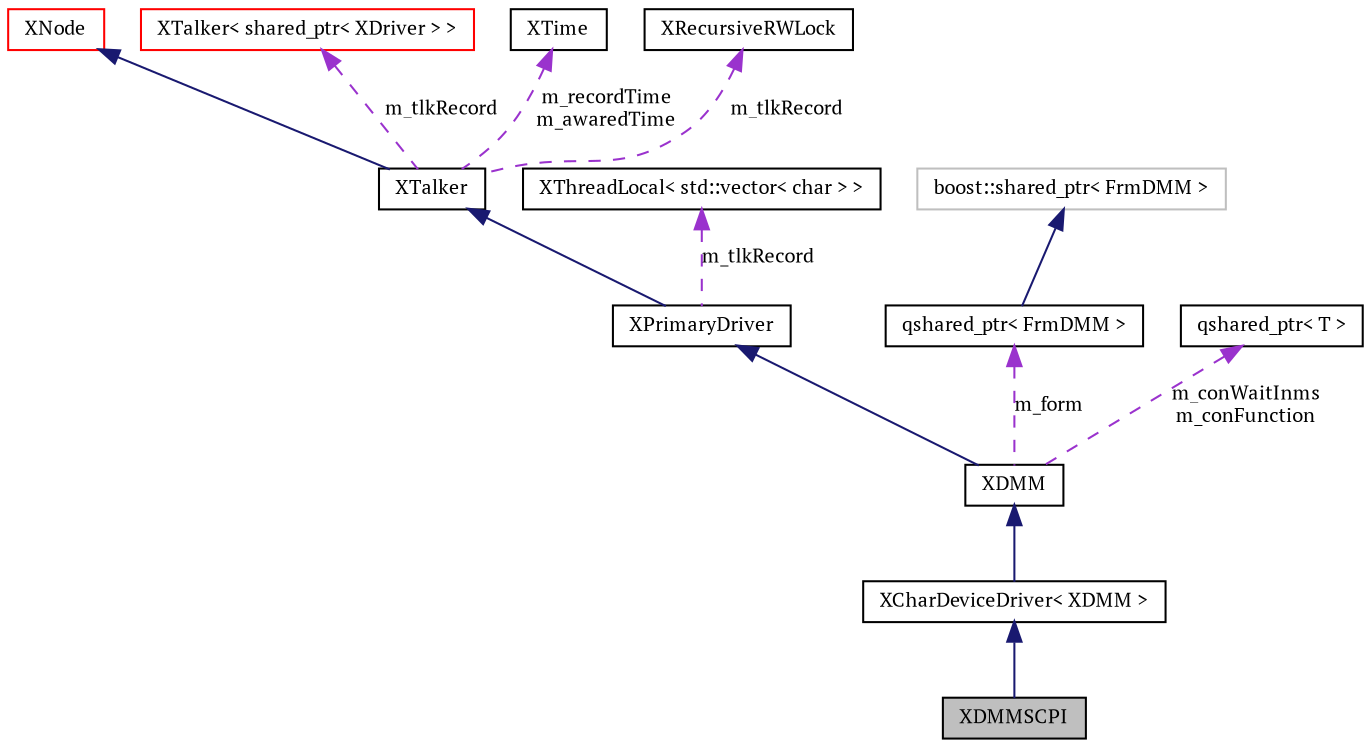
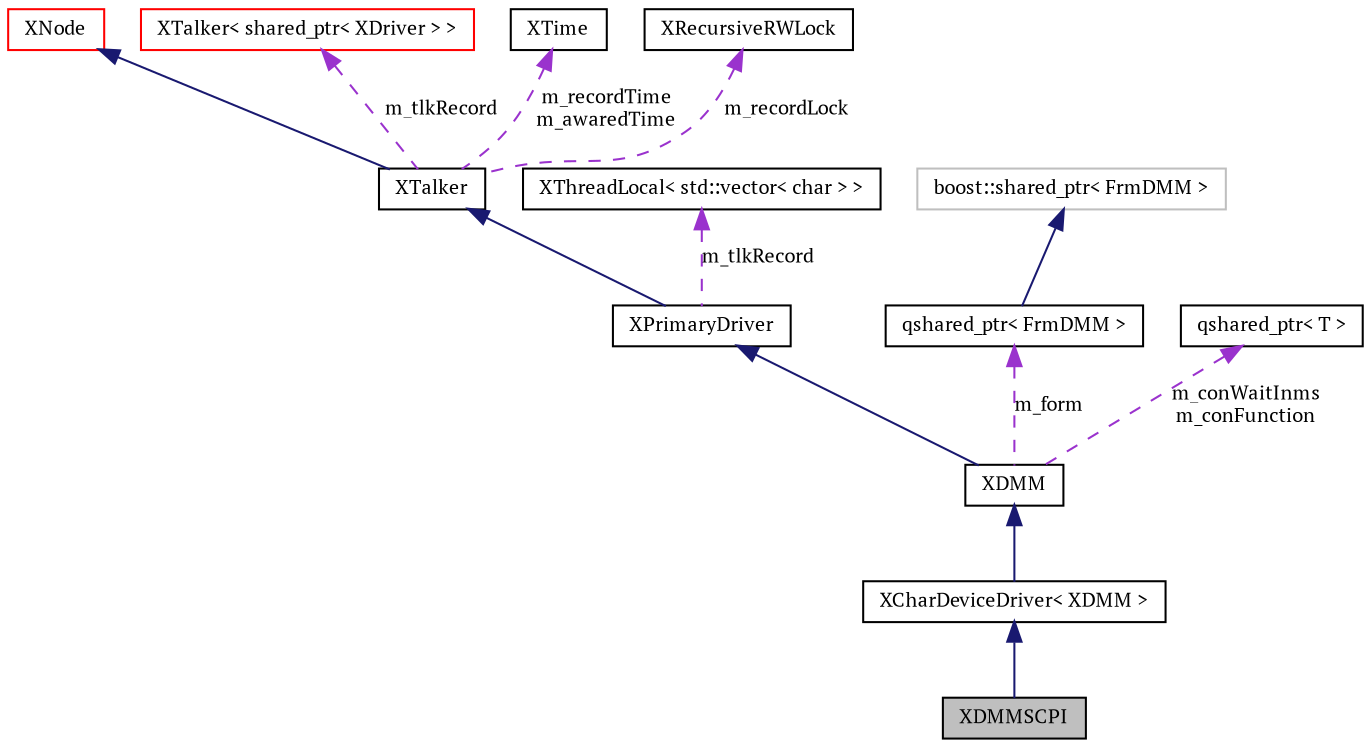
(787, 109) -> (787, 109)
